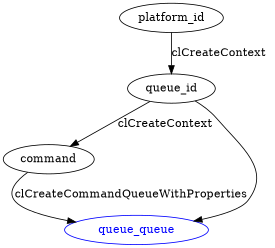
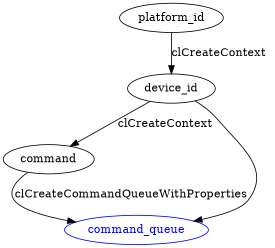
(171, 89) -> (171, 89)
(136, 230) -> (136, 230)
